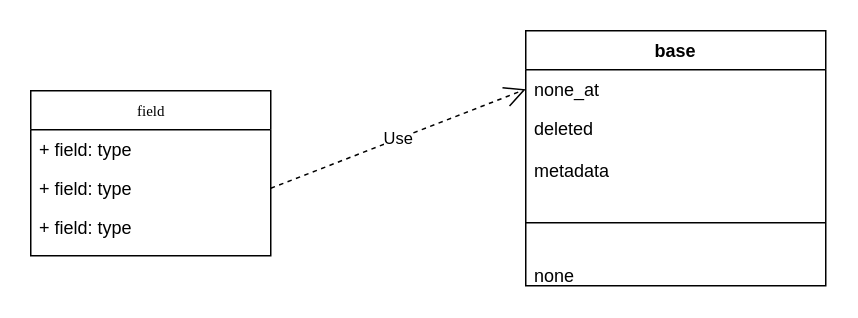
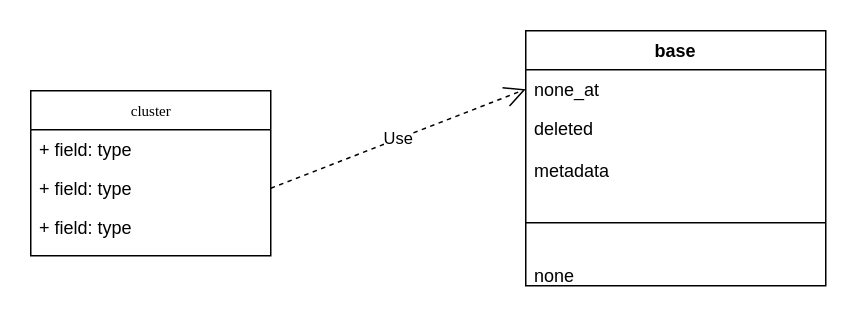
(152, 110) -> (152, 110)
